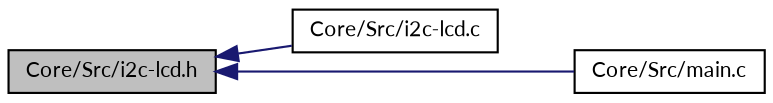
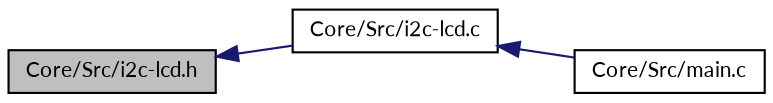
(406, 72) -> (547, 53)
